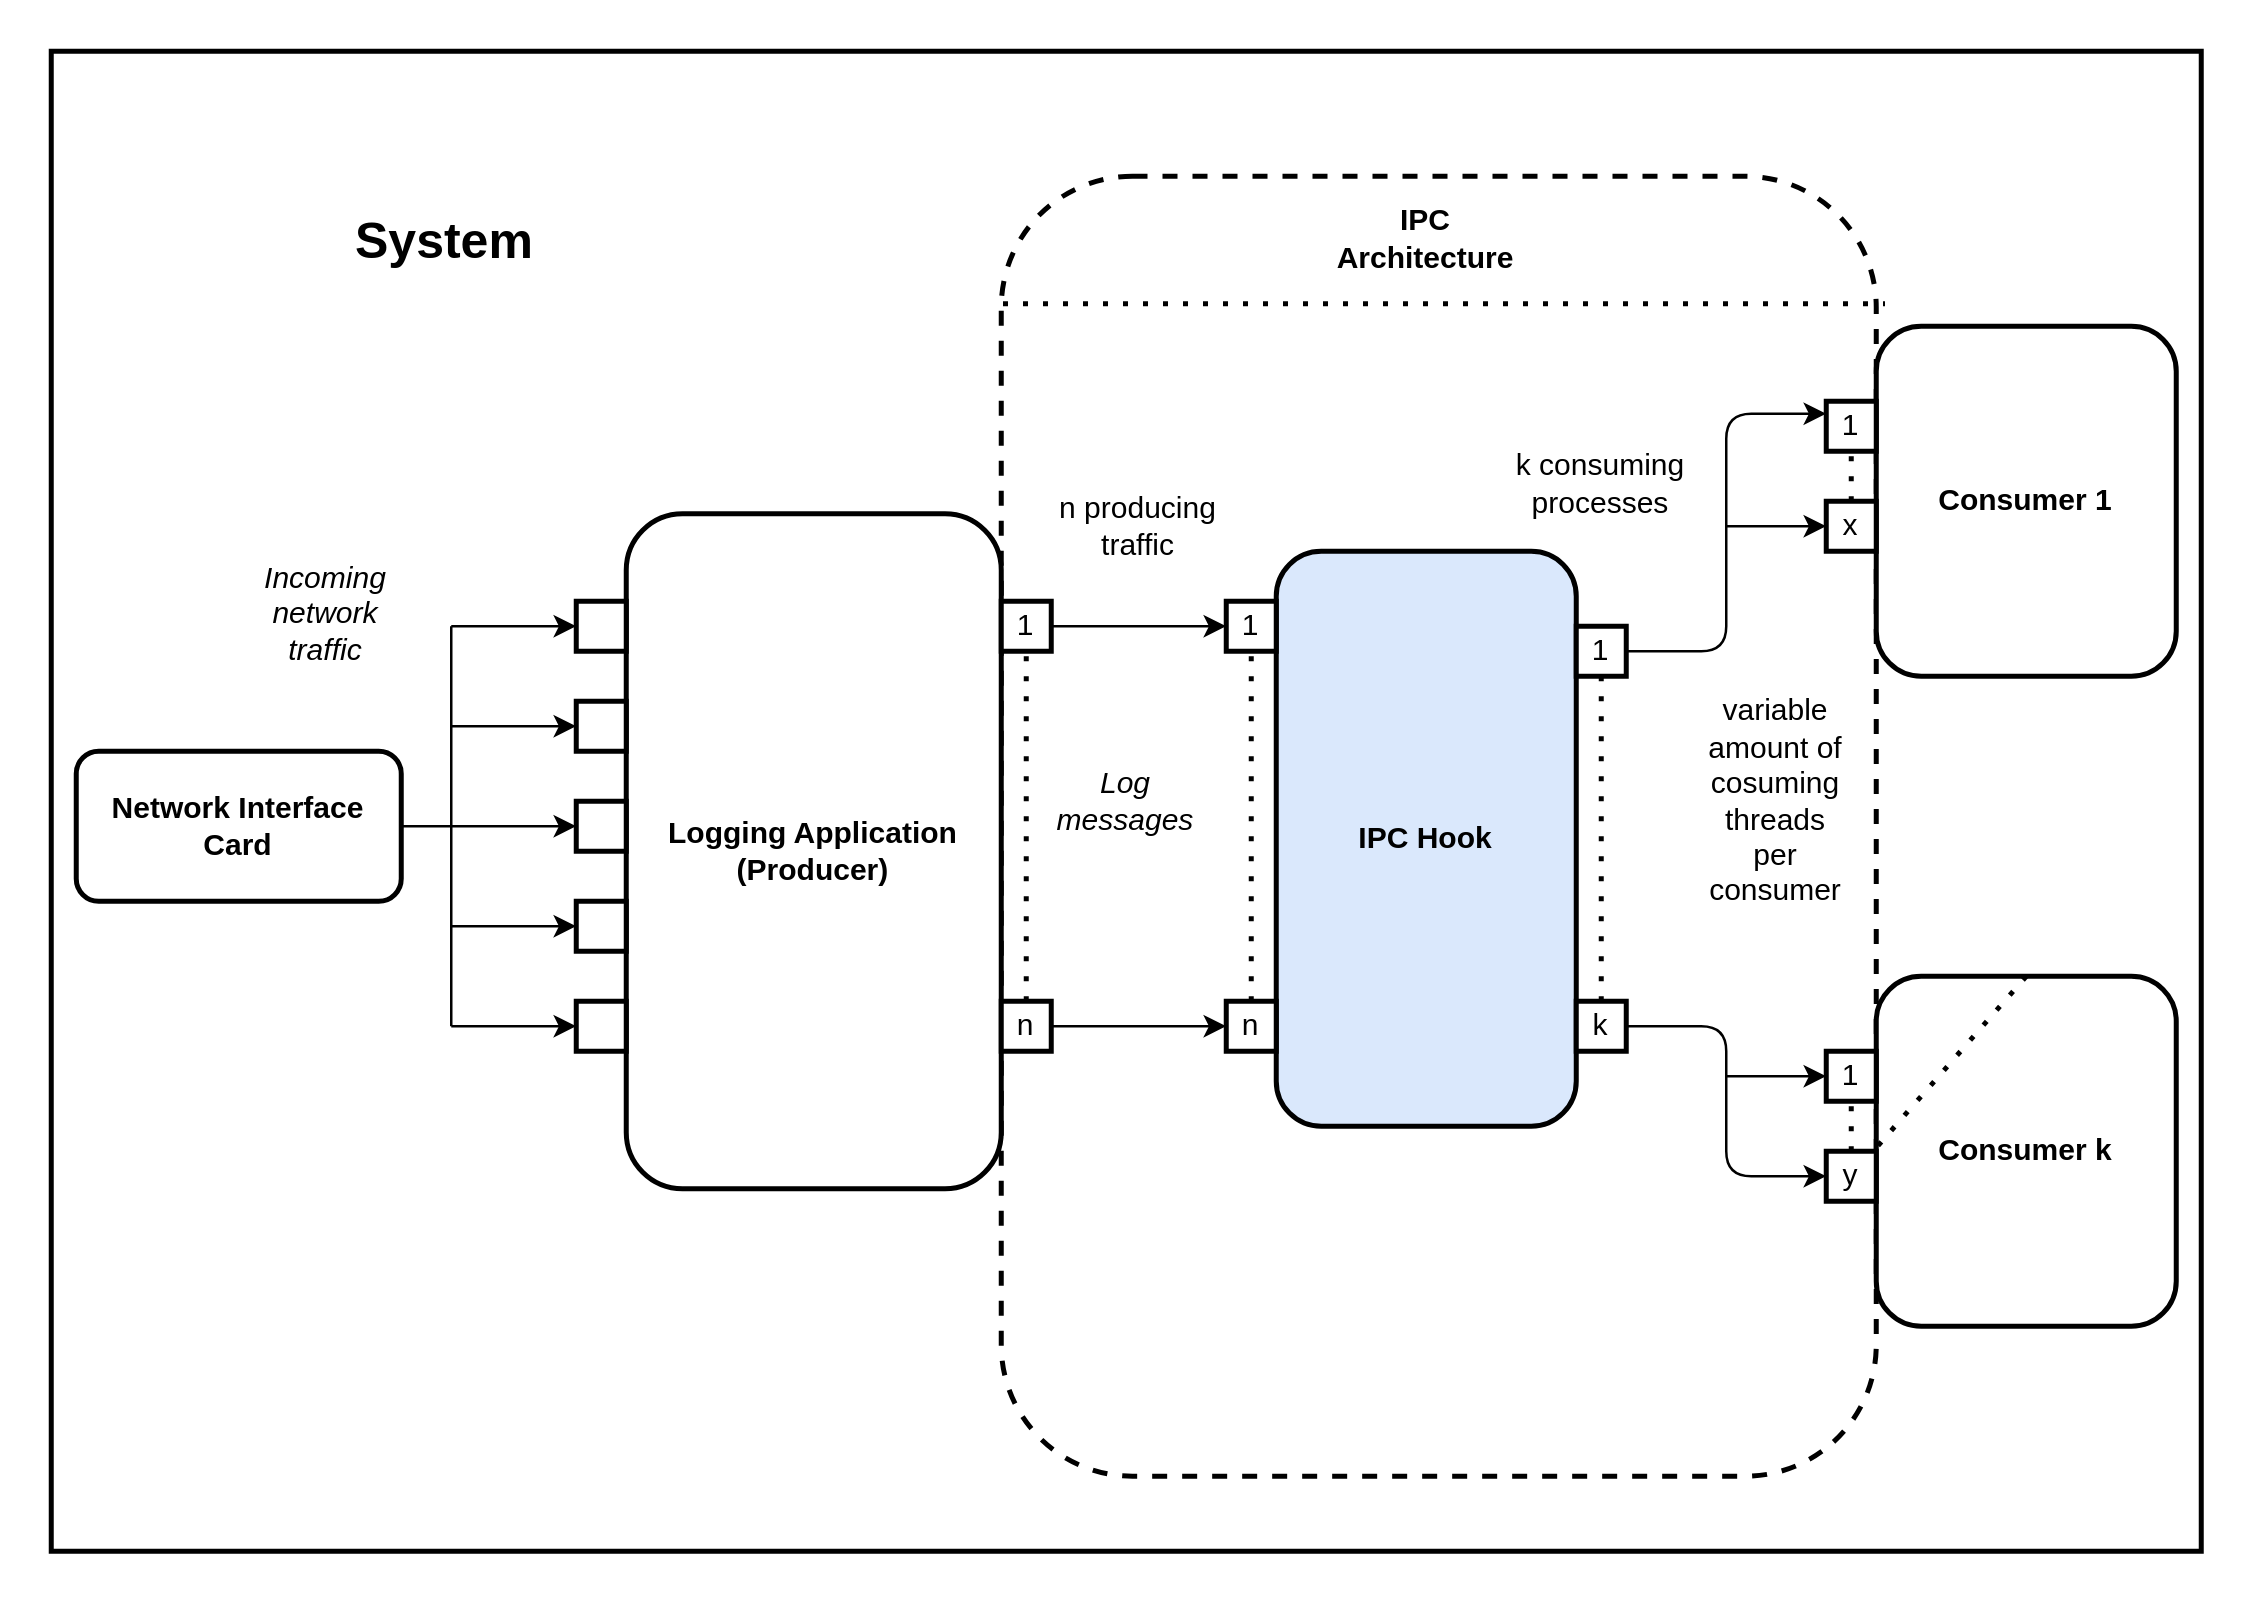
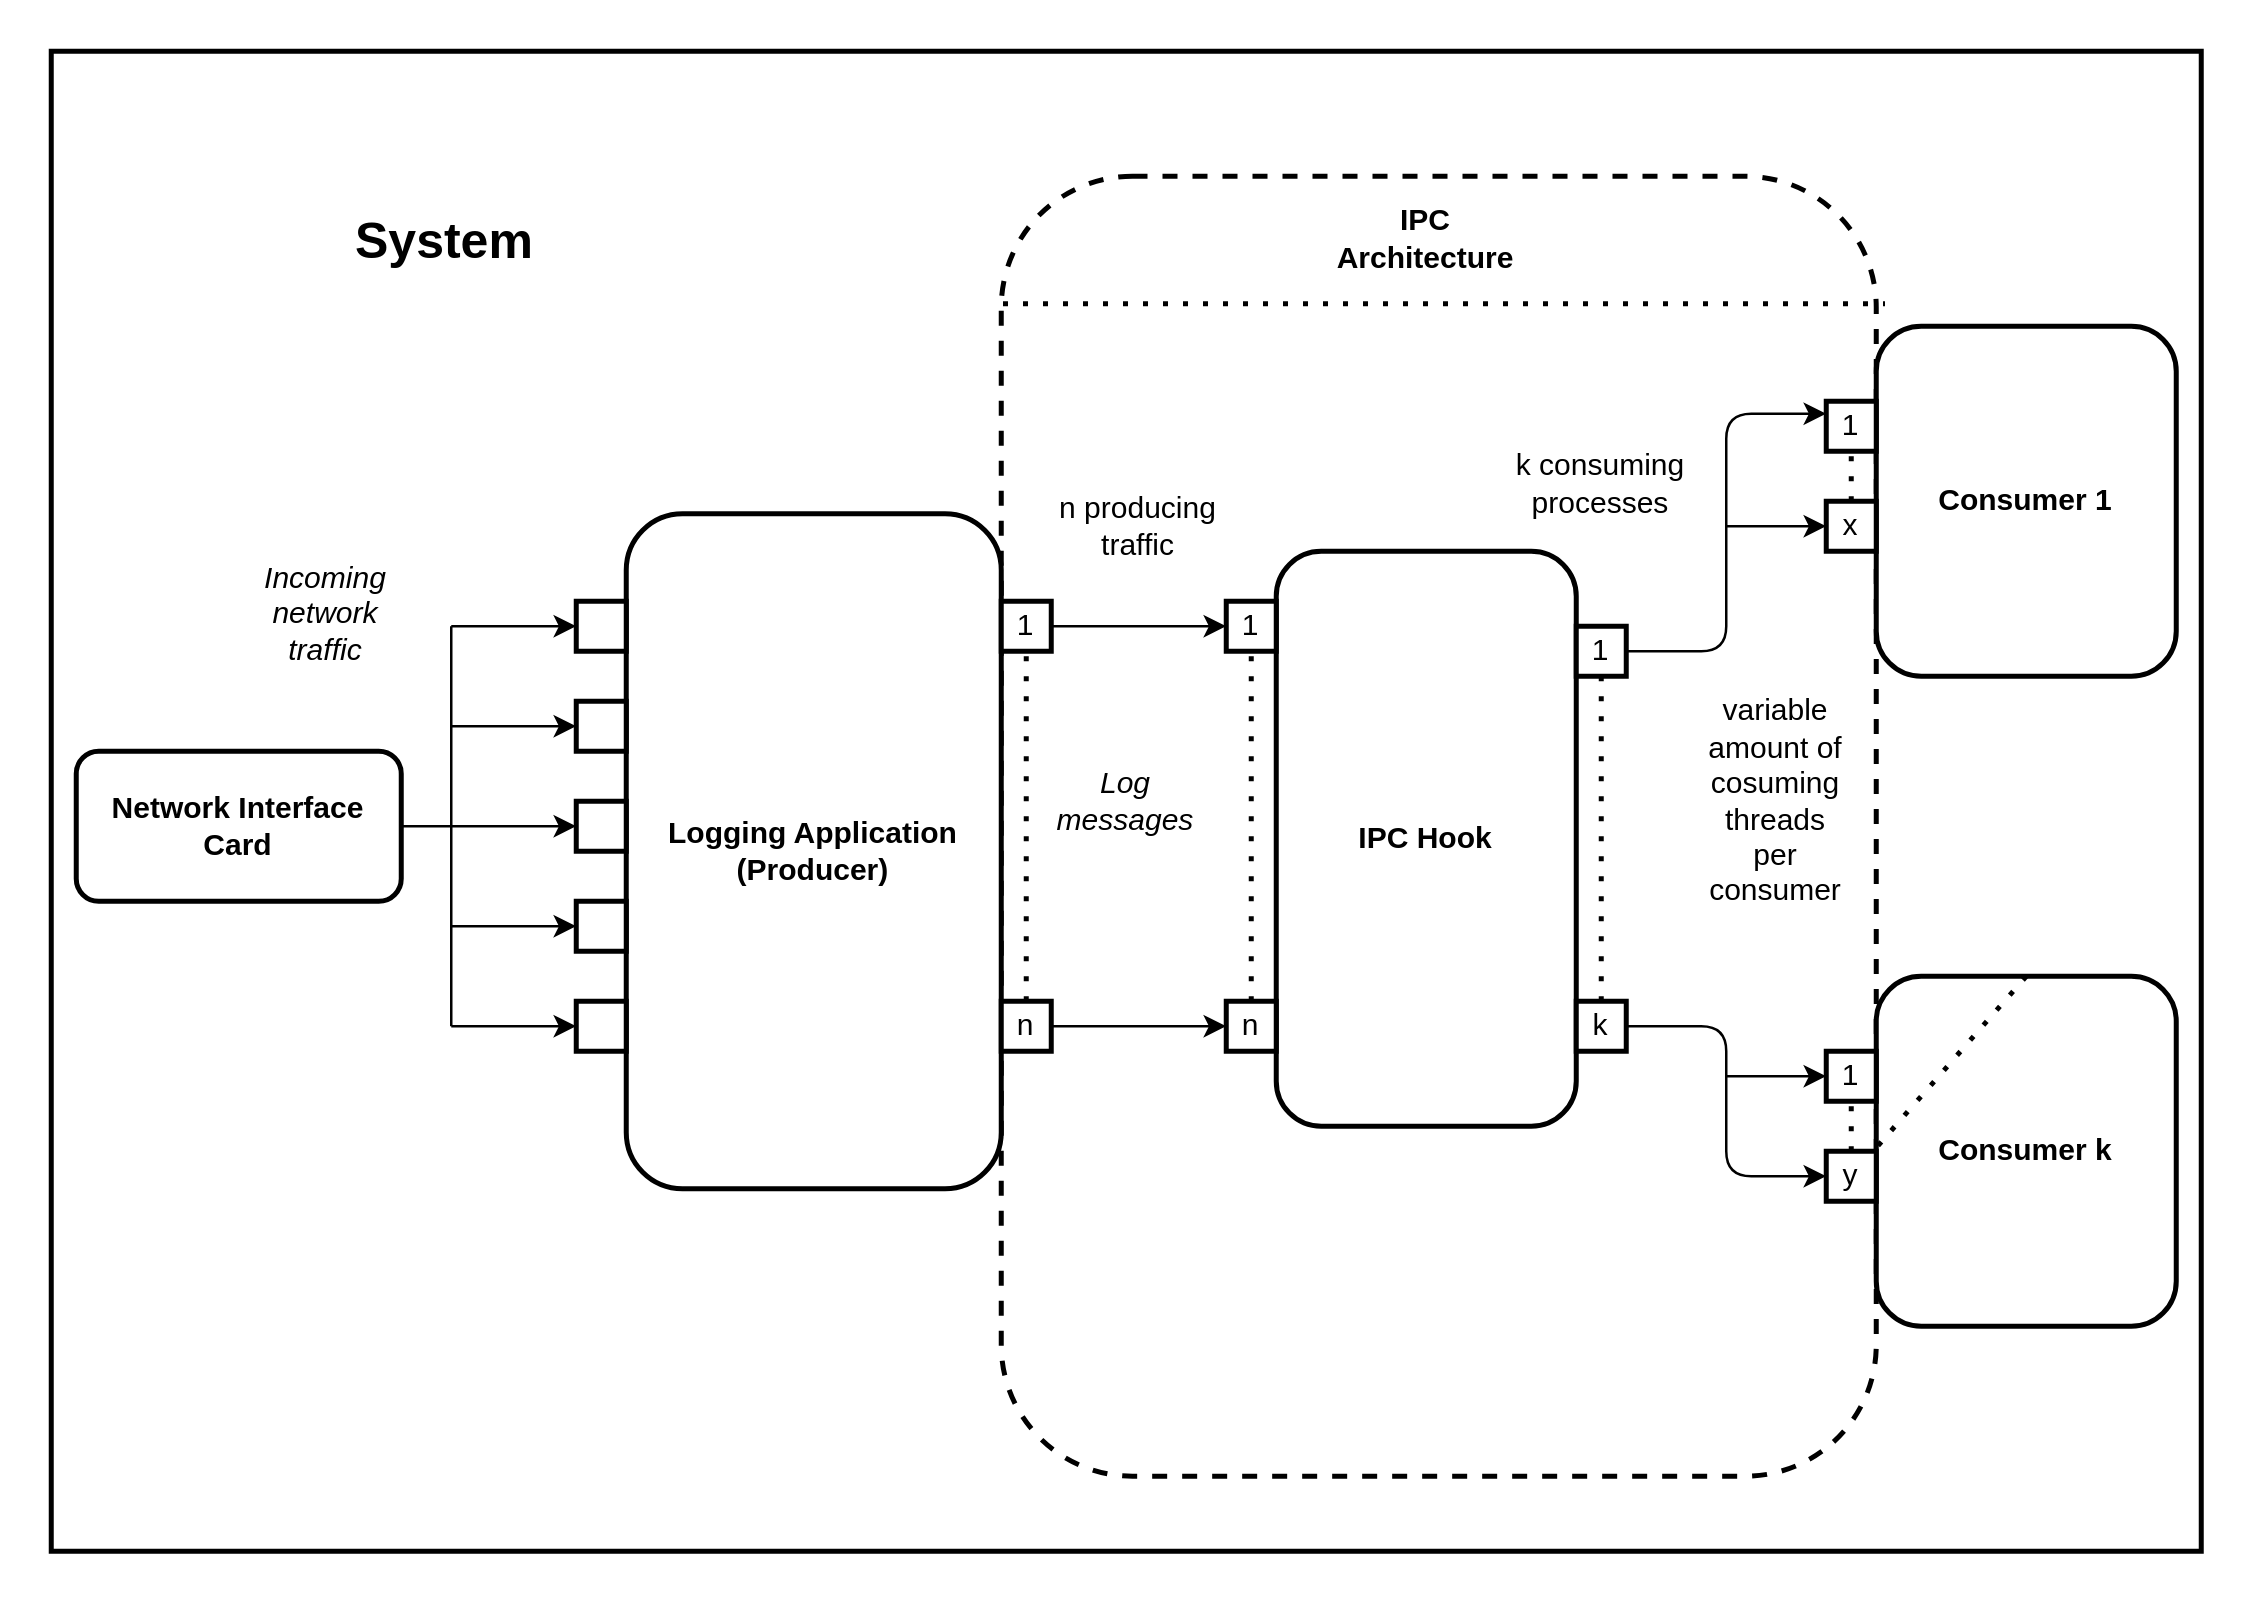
(1426, 839) -> (1426, 839)
